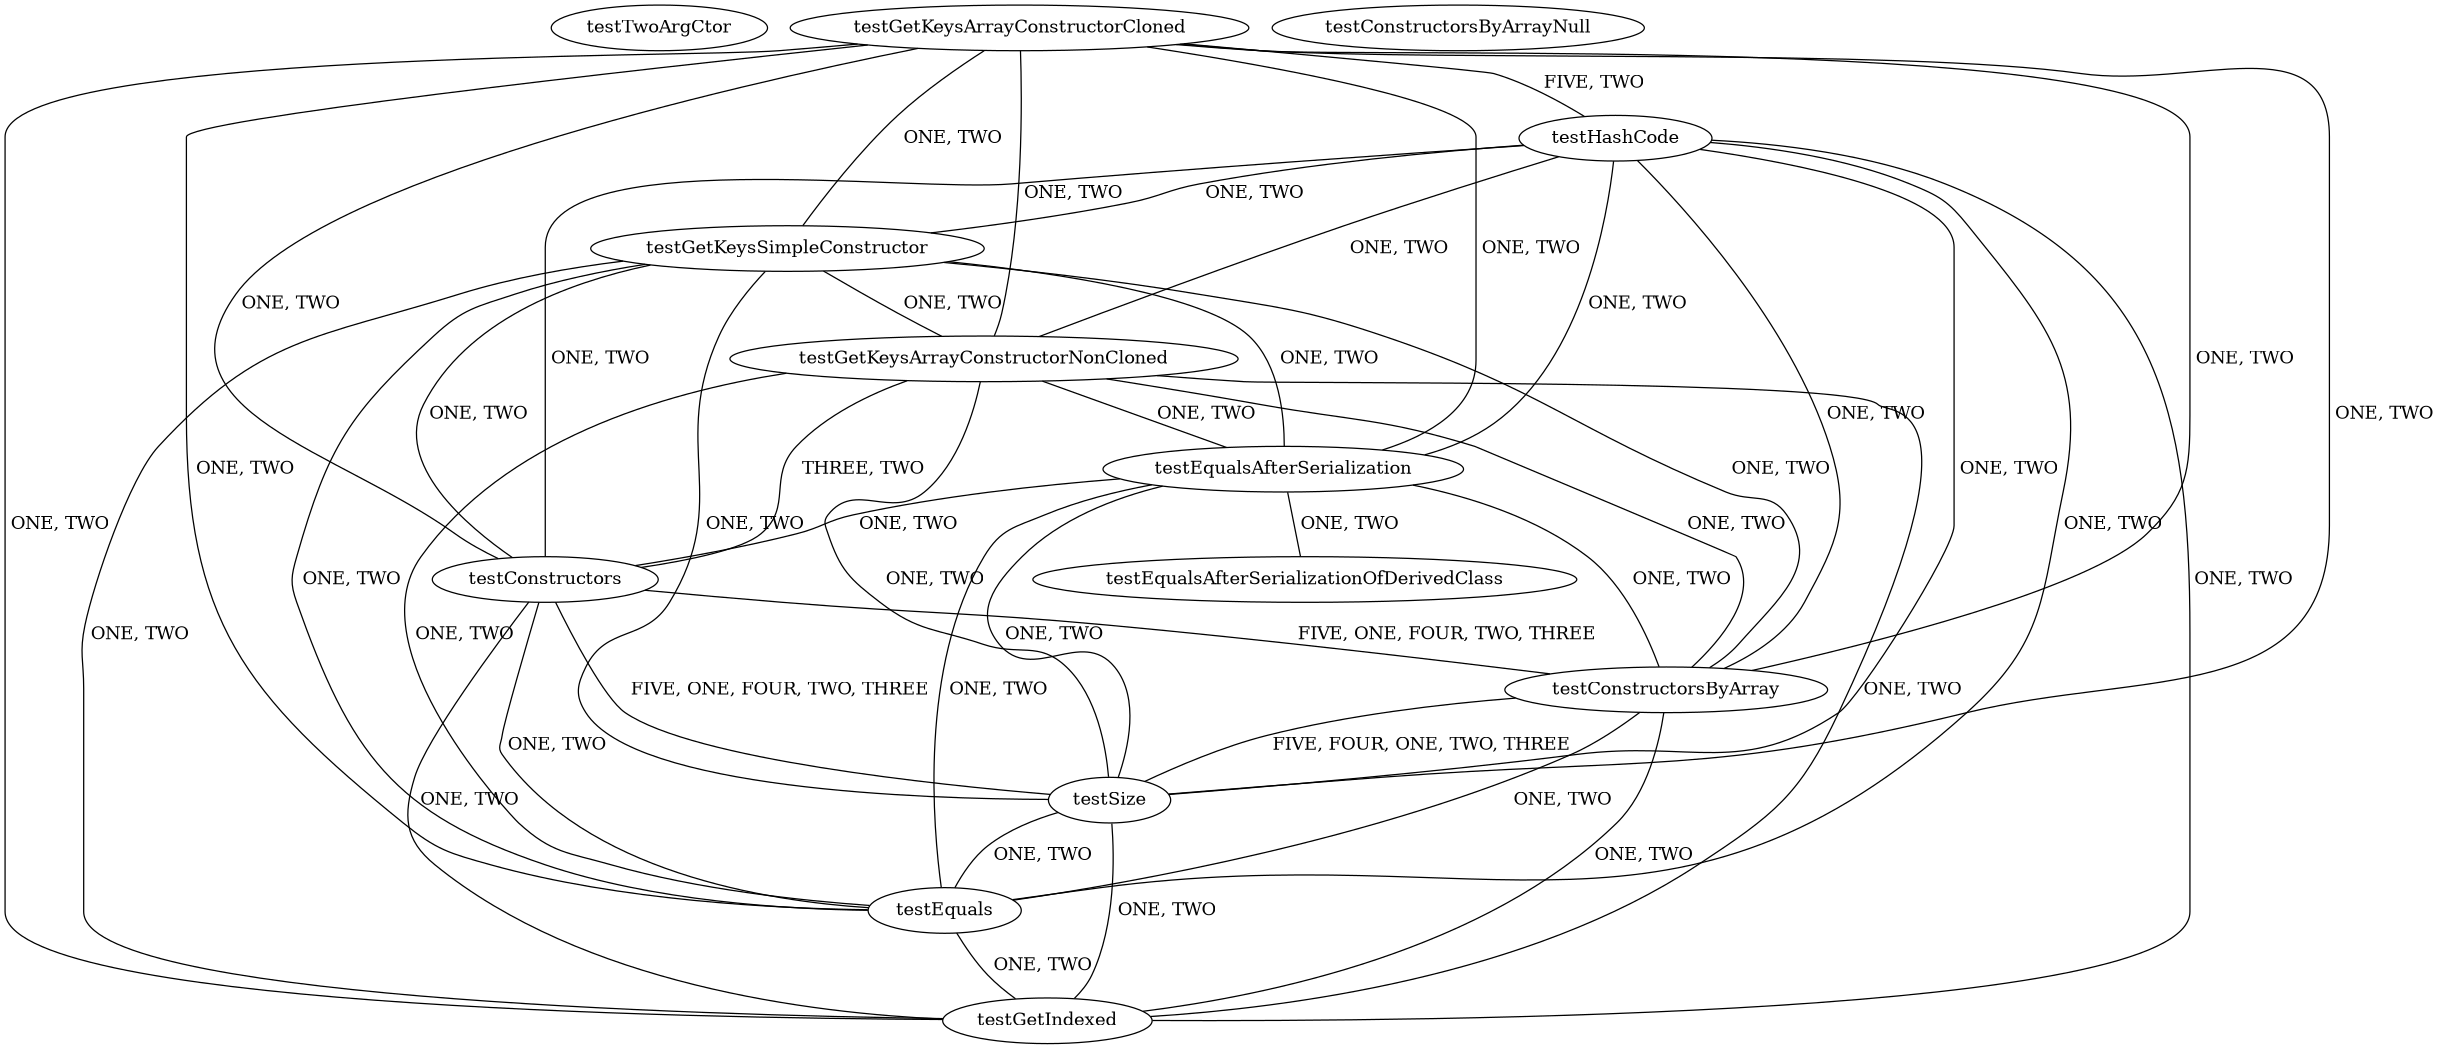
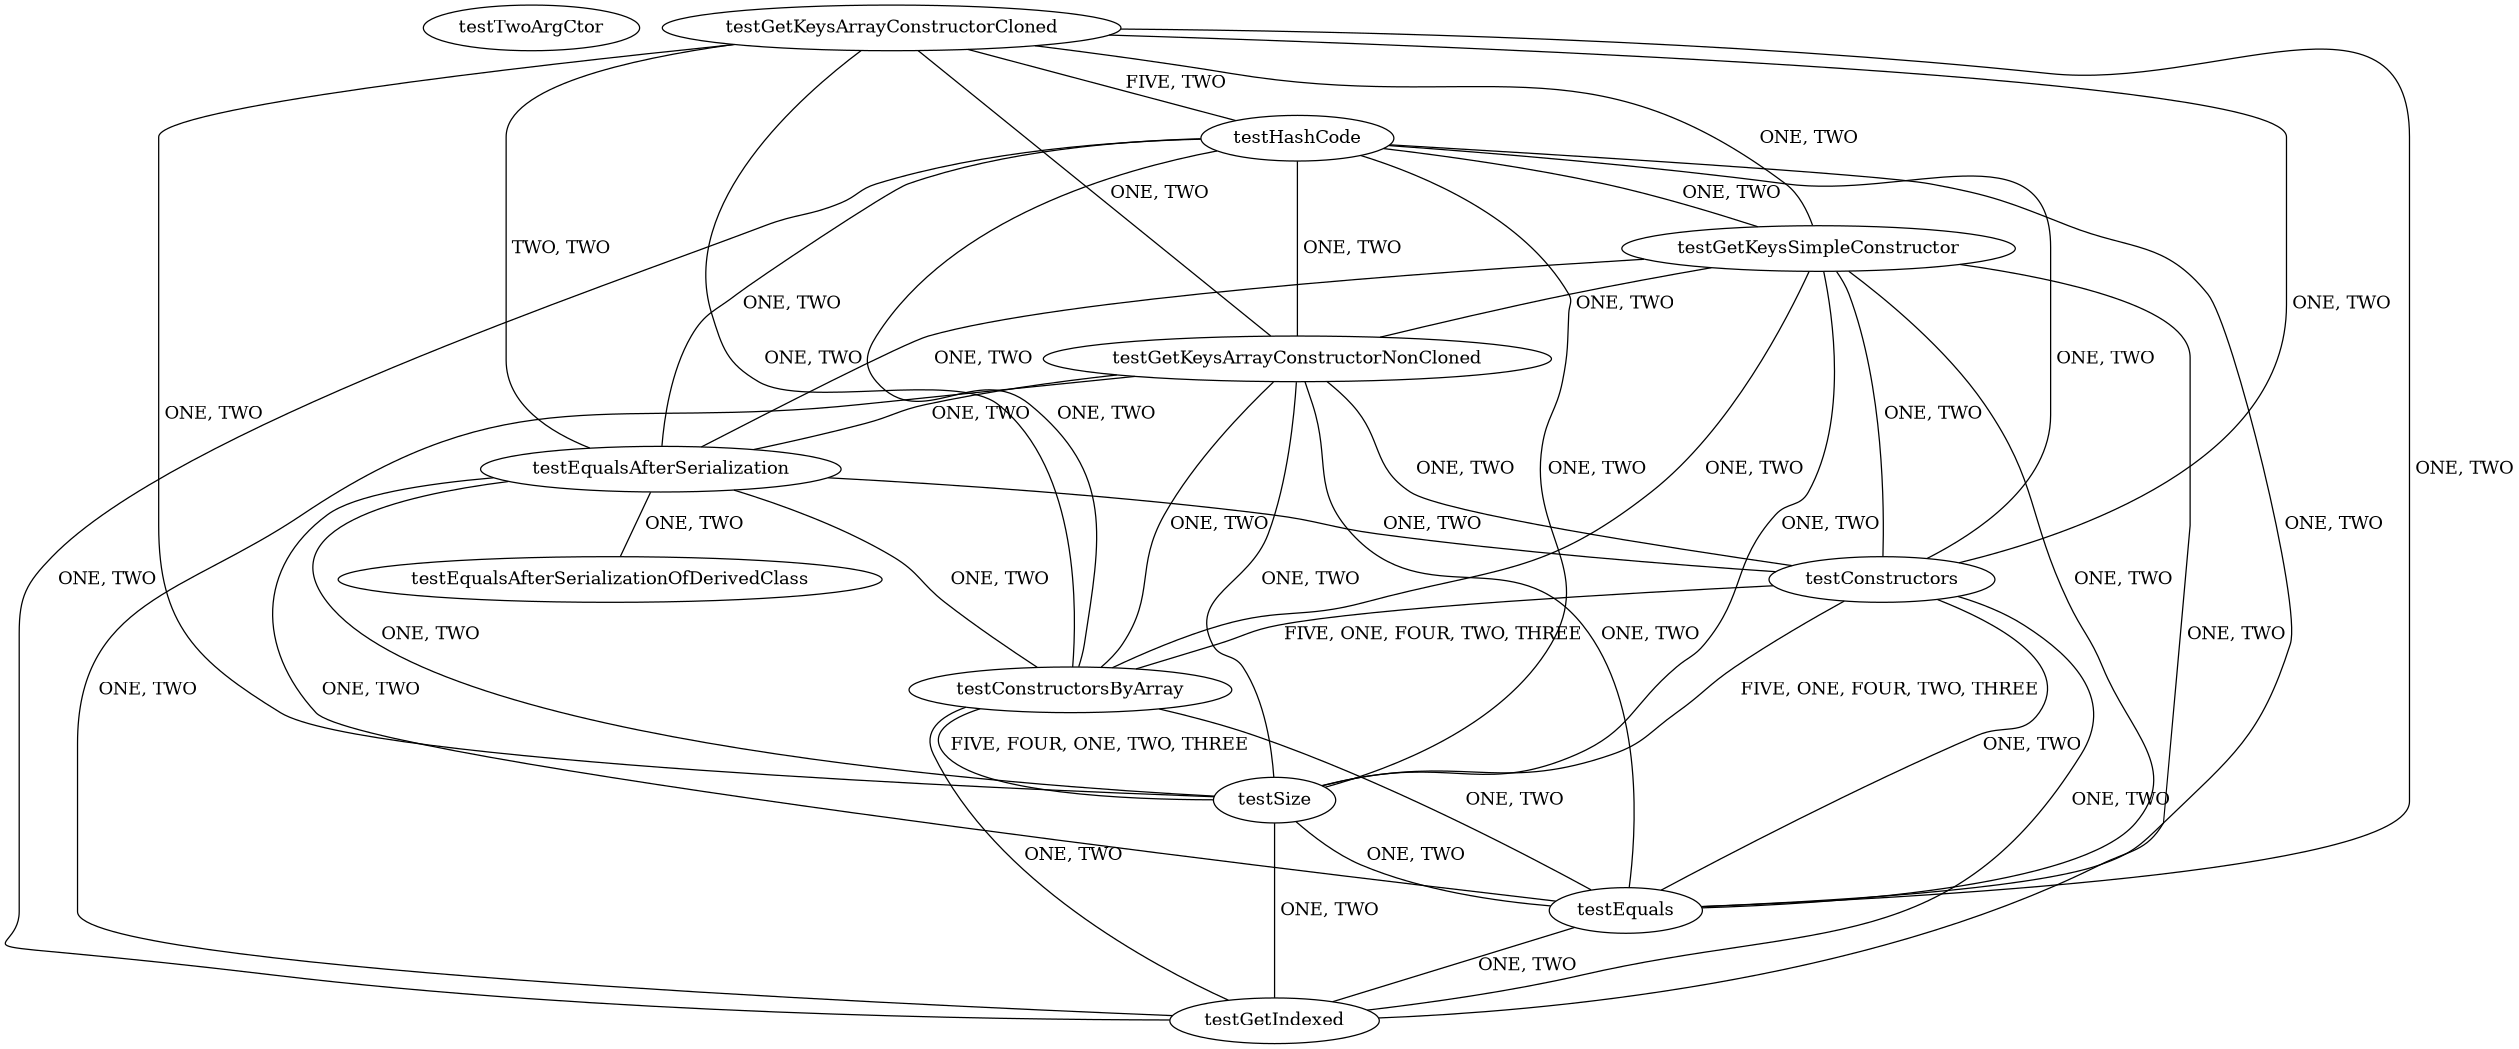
(1458, 28) -> none
(1528, 249) -> (558, 249)
(860, 469) -> (1462, 469)
(5, 569) -> none
